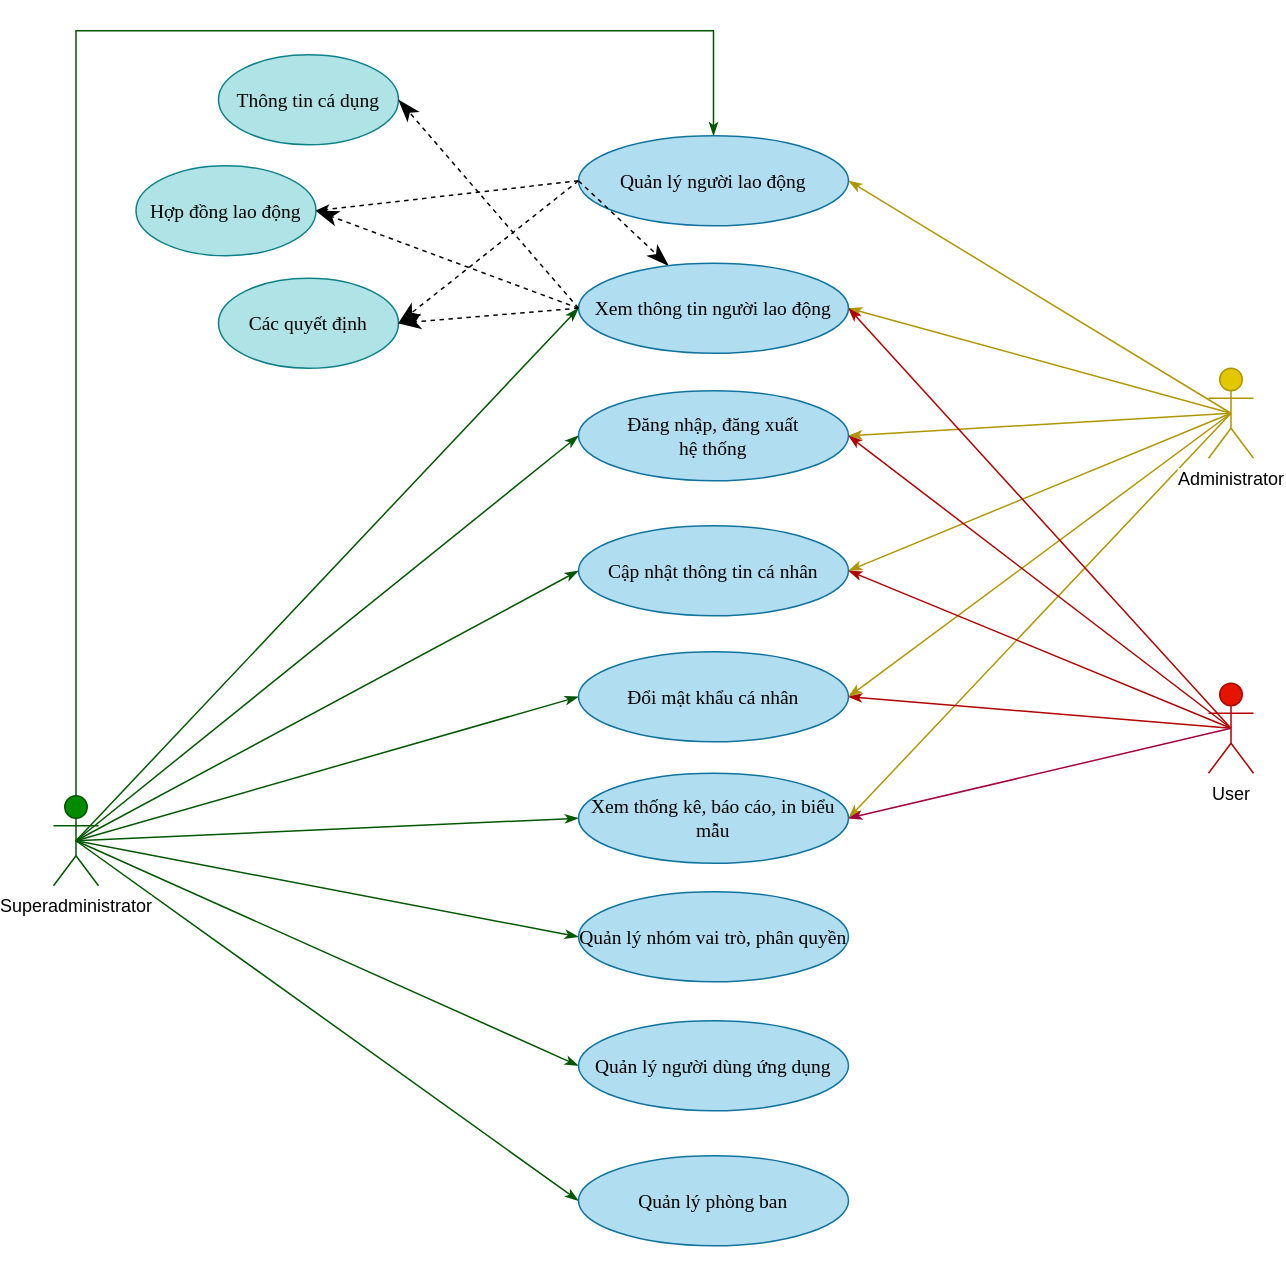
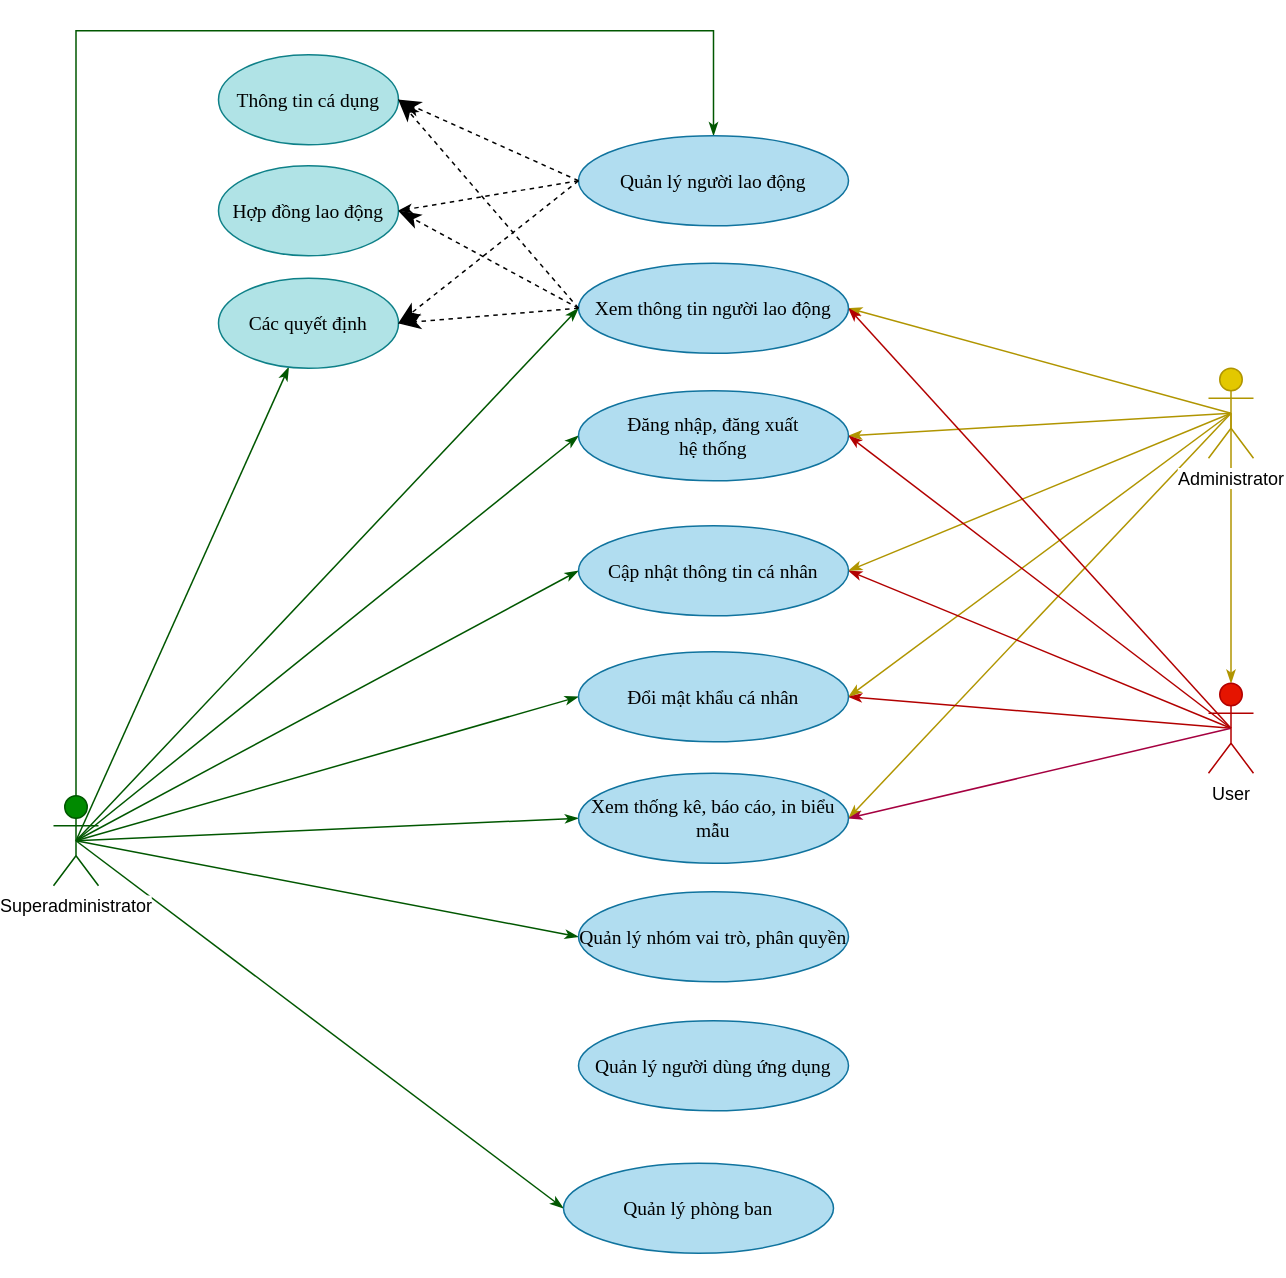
(226, 211) -> (308, 211)
(618, 218) -> (493, 143)
(1040, 297) -> (1231, 581)
(328, 954) -> (182, 605)
(713, 1201) -> (698, 1208)
